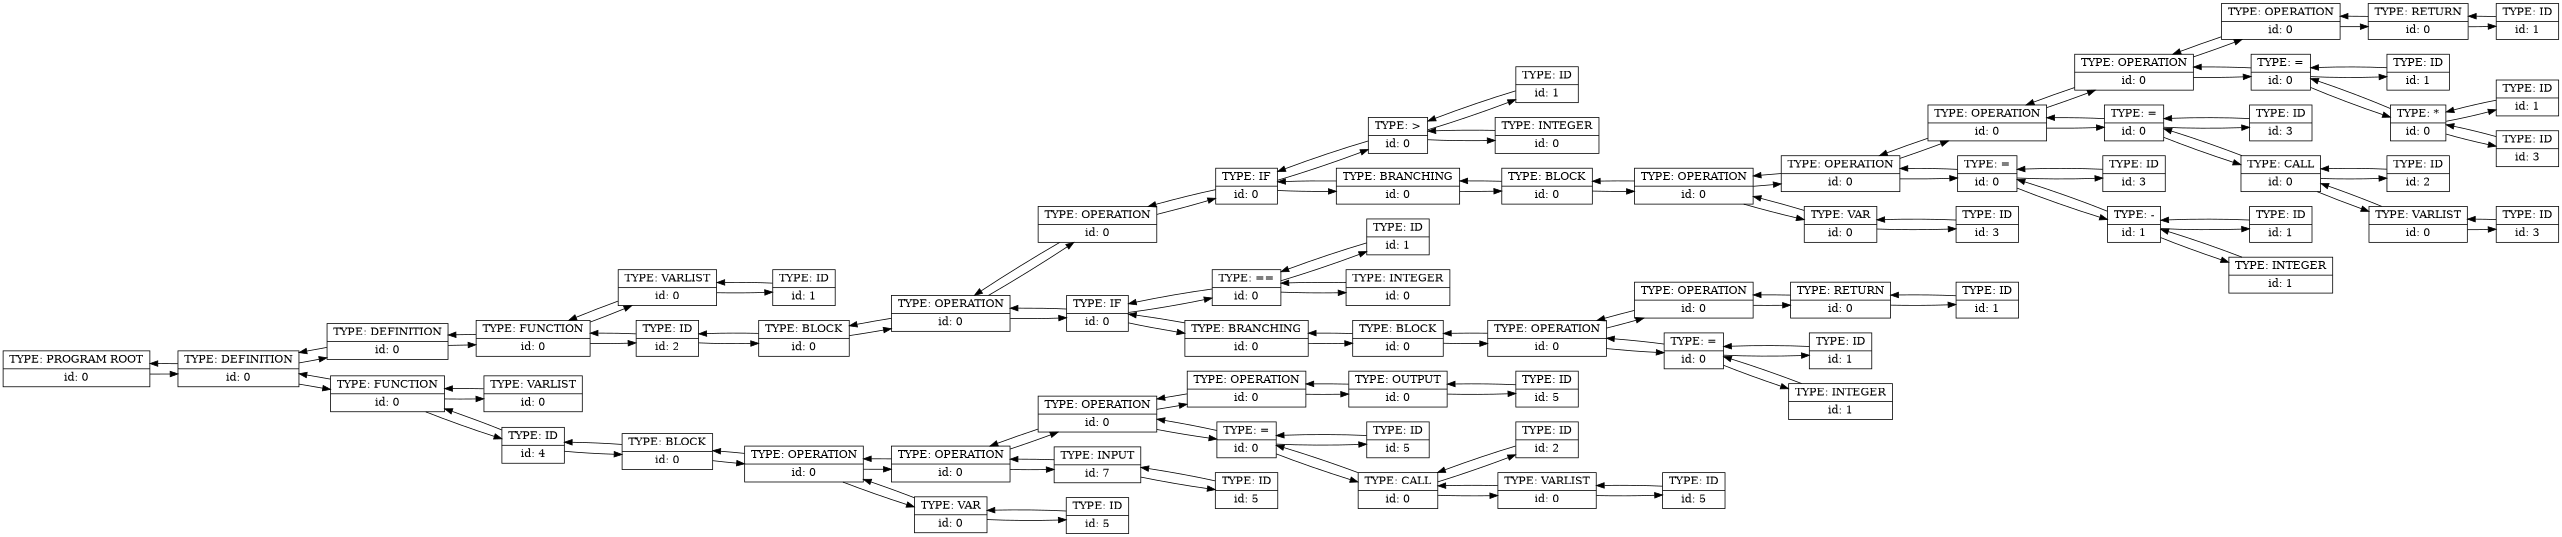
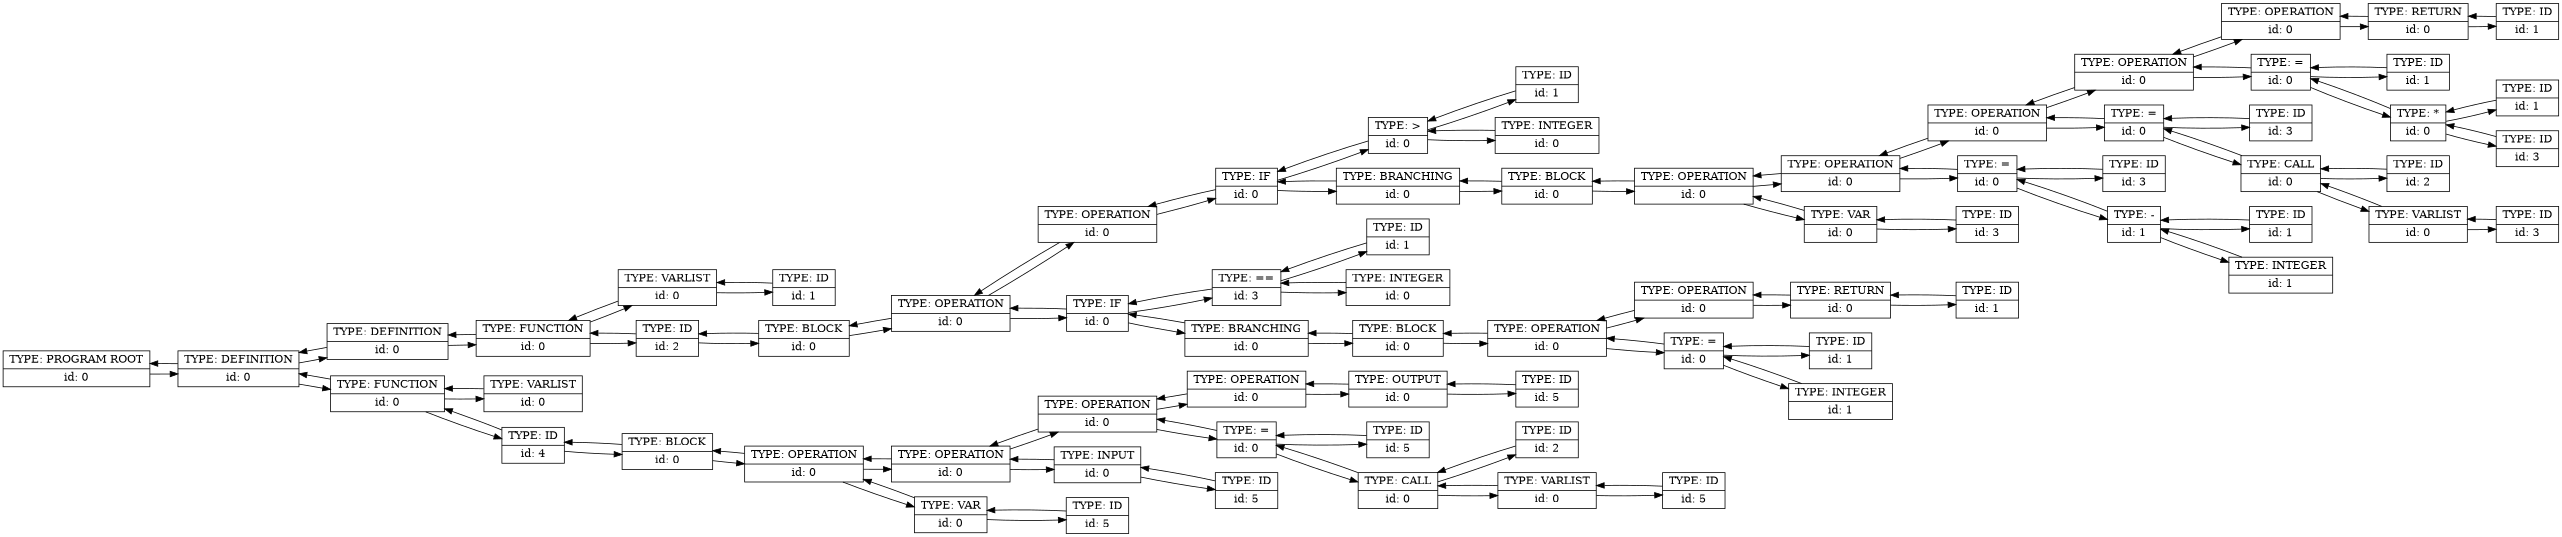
(1247, 296) -> (1247, 296)
(1097, 473) -> (1097, 473)
